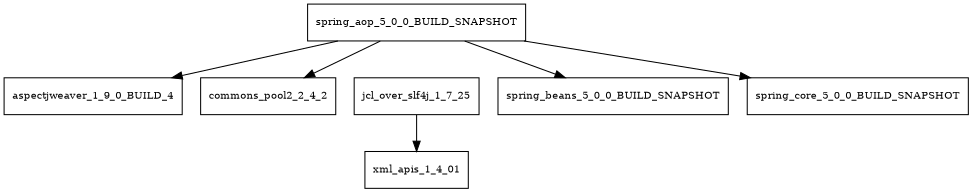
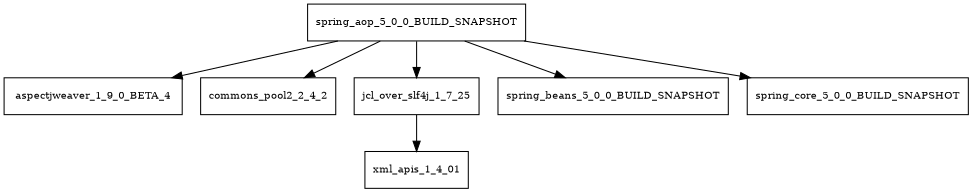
none -> (417, 54)
(93, 96) -> (93, 96)
